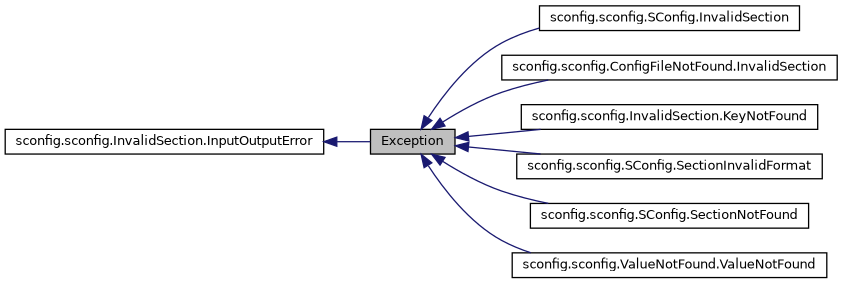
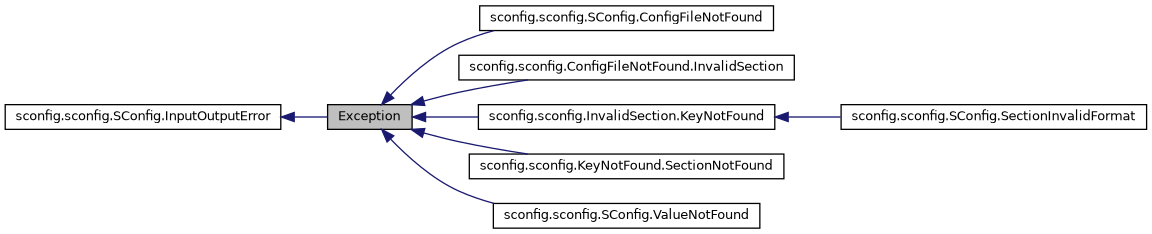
(669, 18) -> (627, 18)
(164, 142) -> (143, 117)
(505, 151) -> (814, 117)
(669, 216) -> (627, 166)
(669, 265) -> (627, 216)
